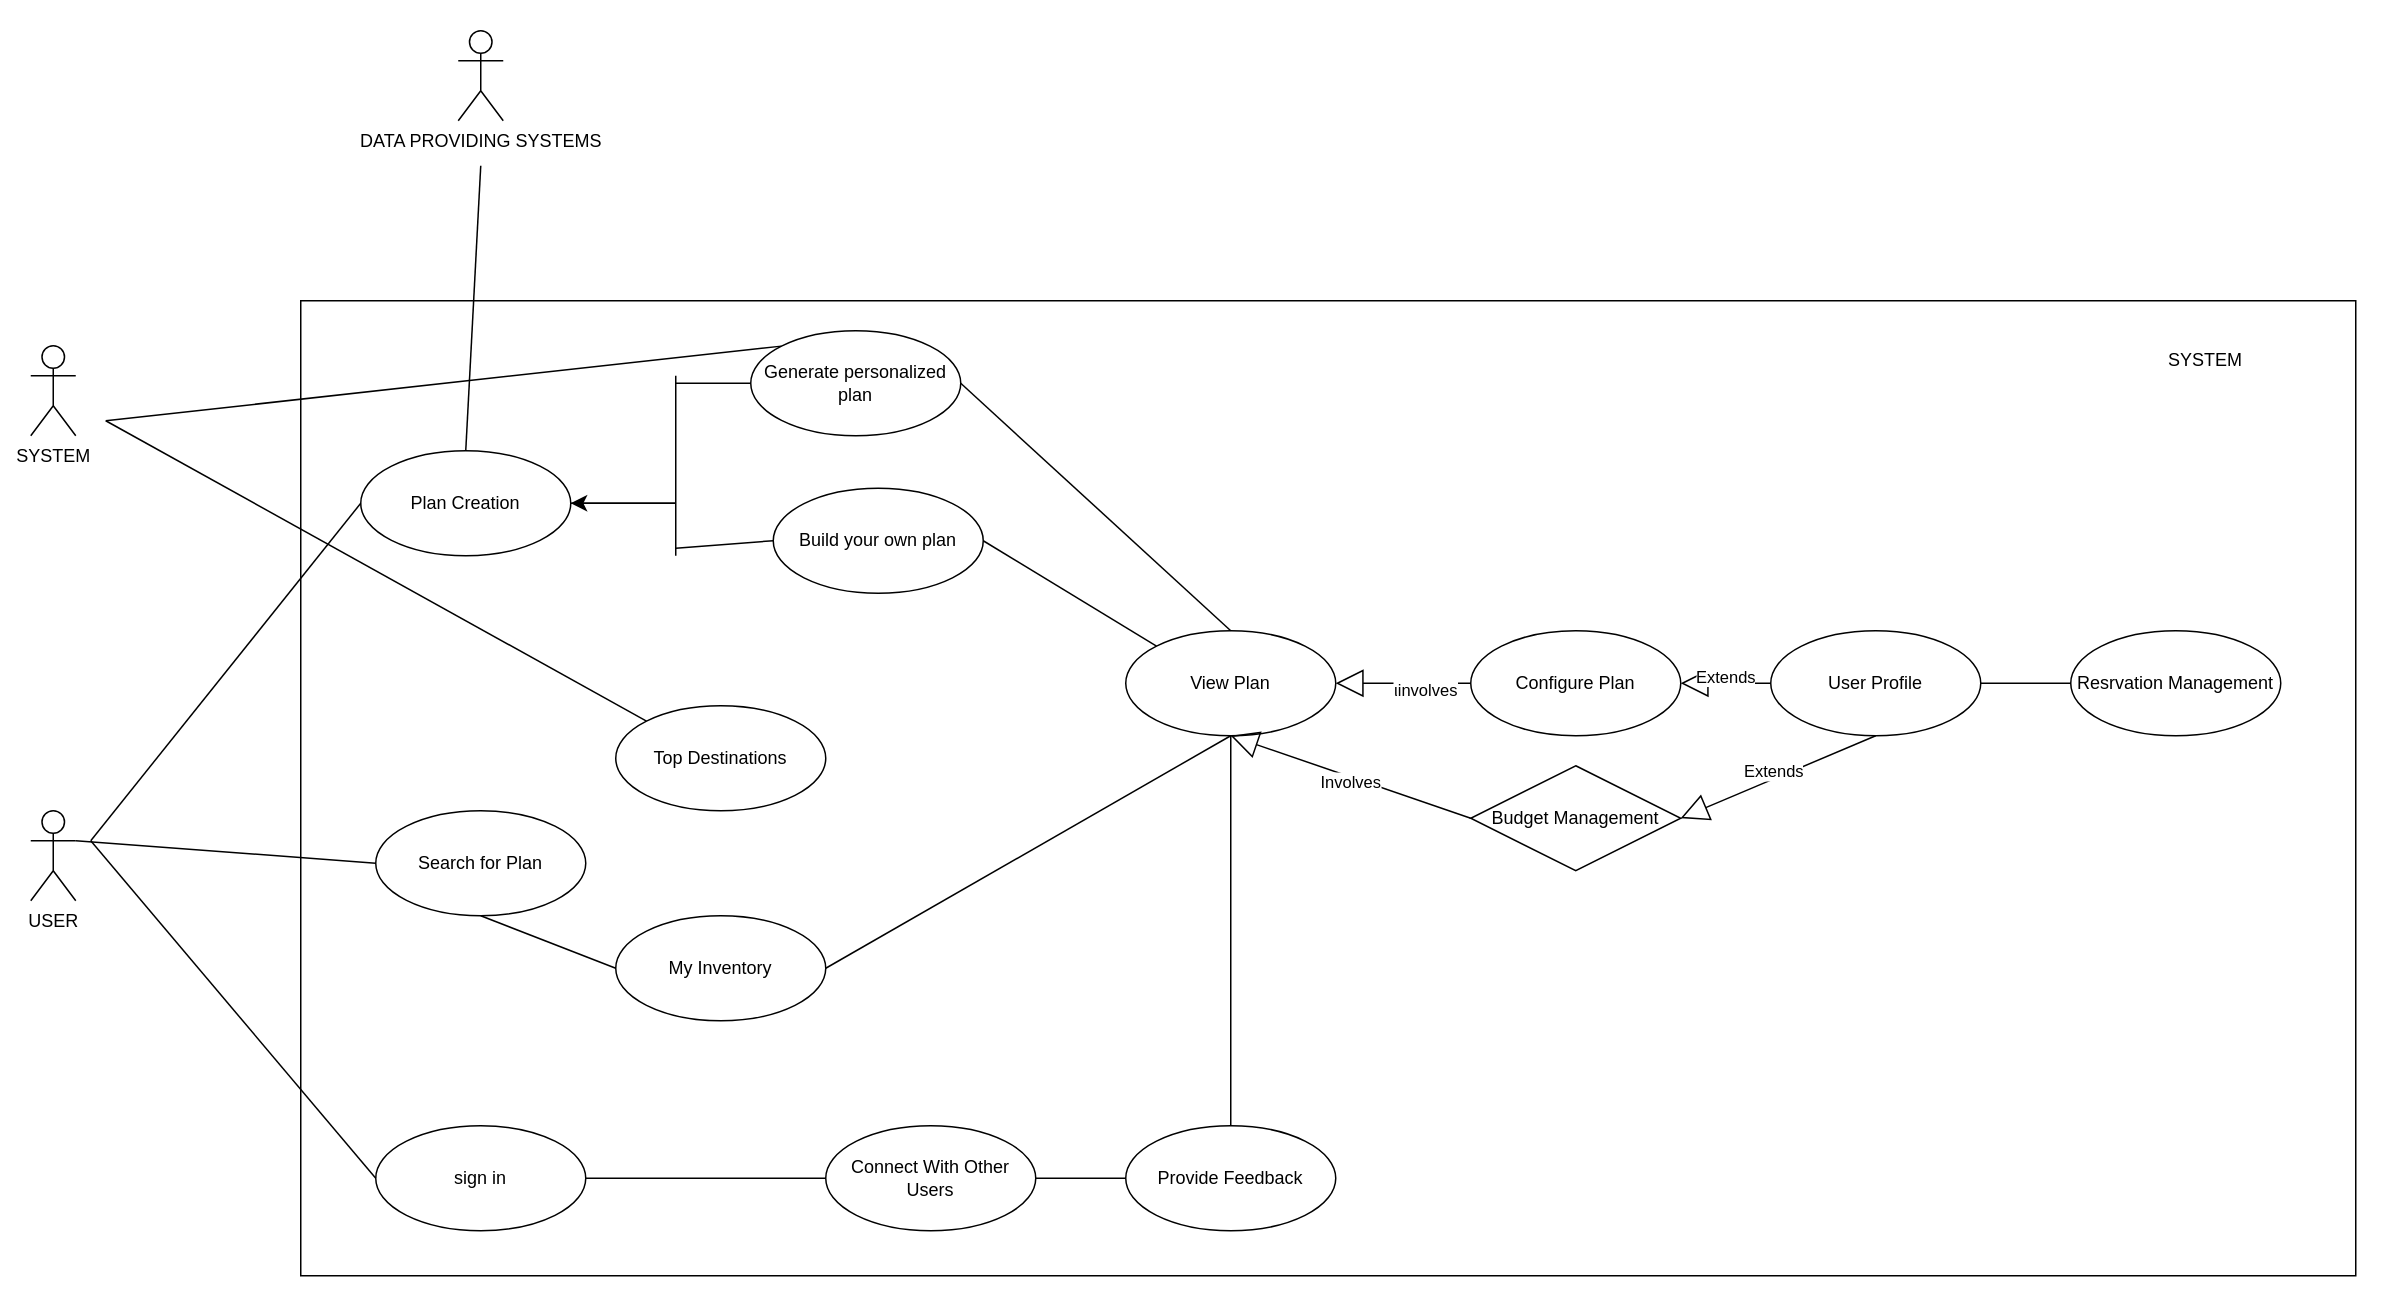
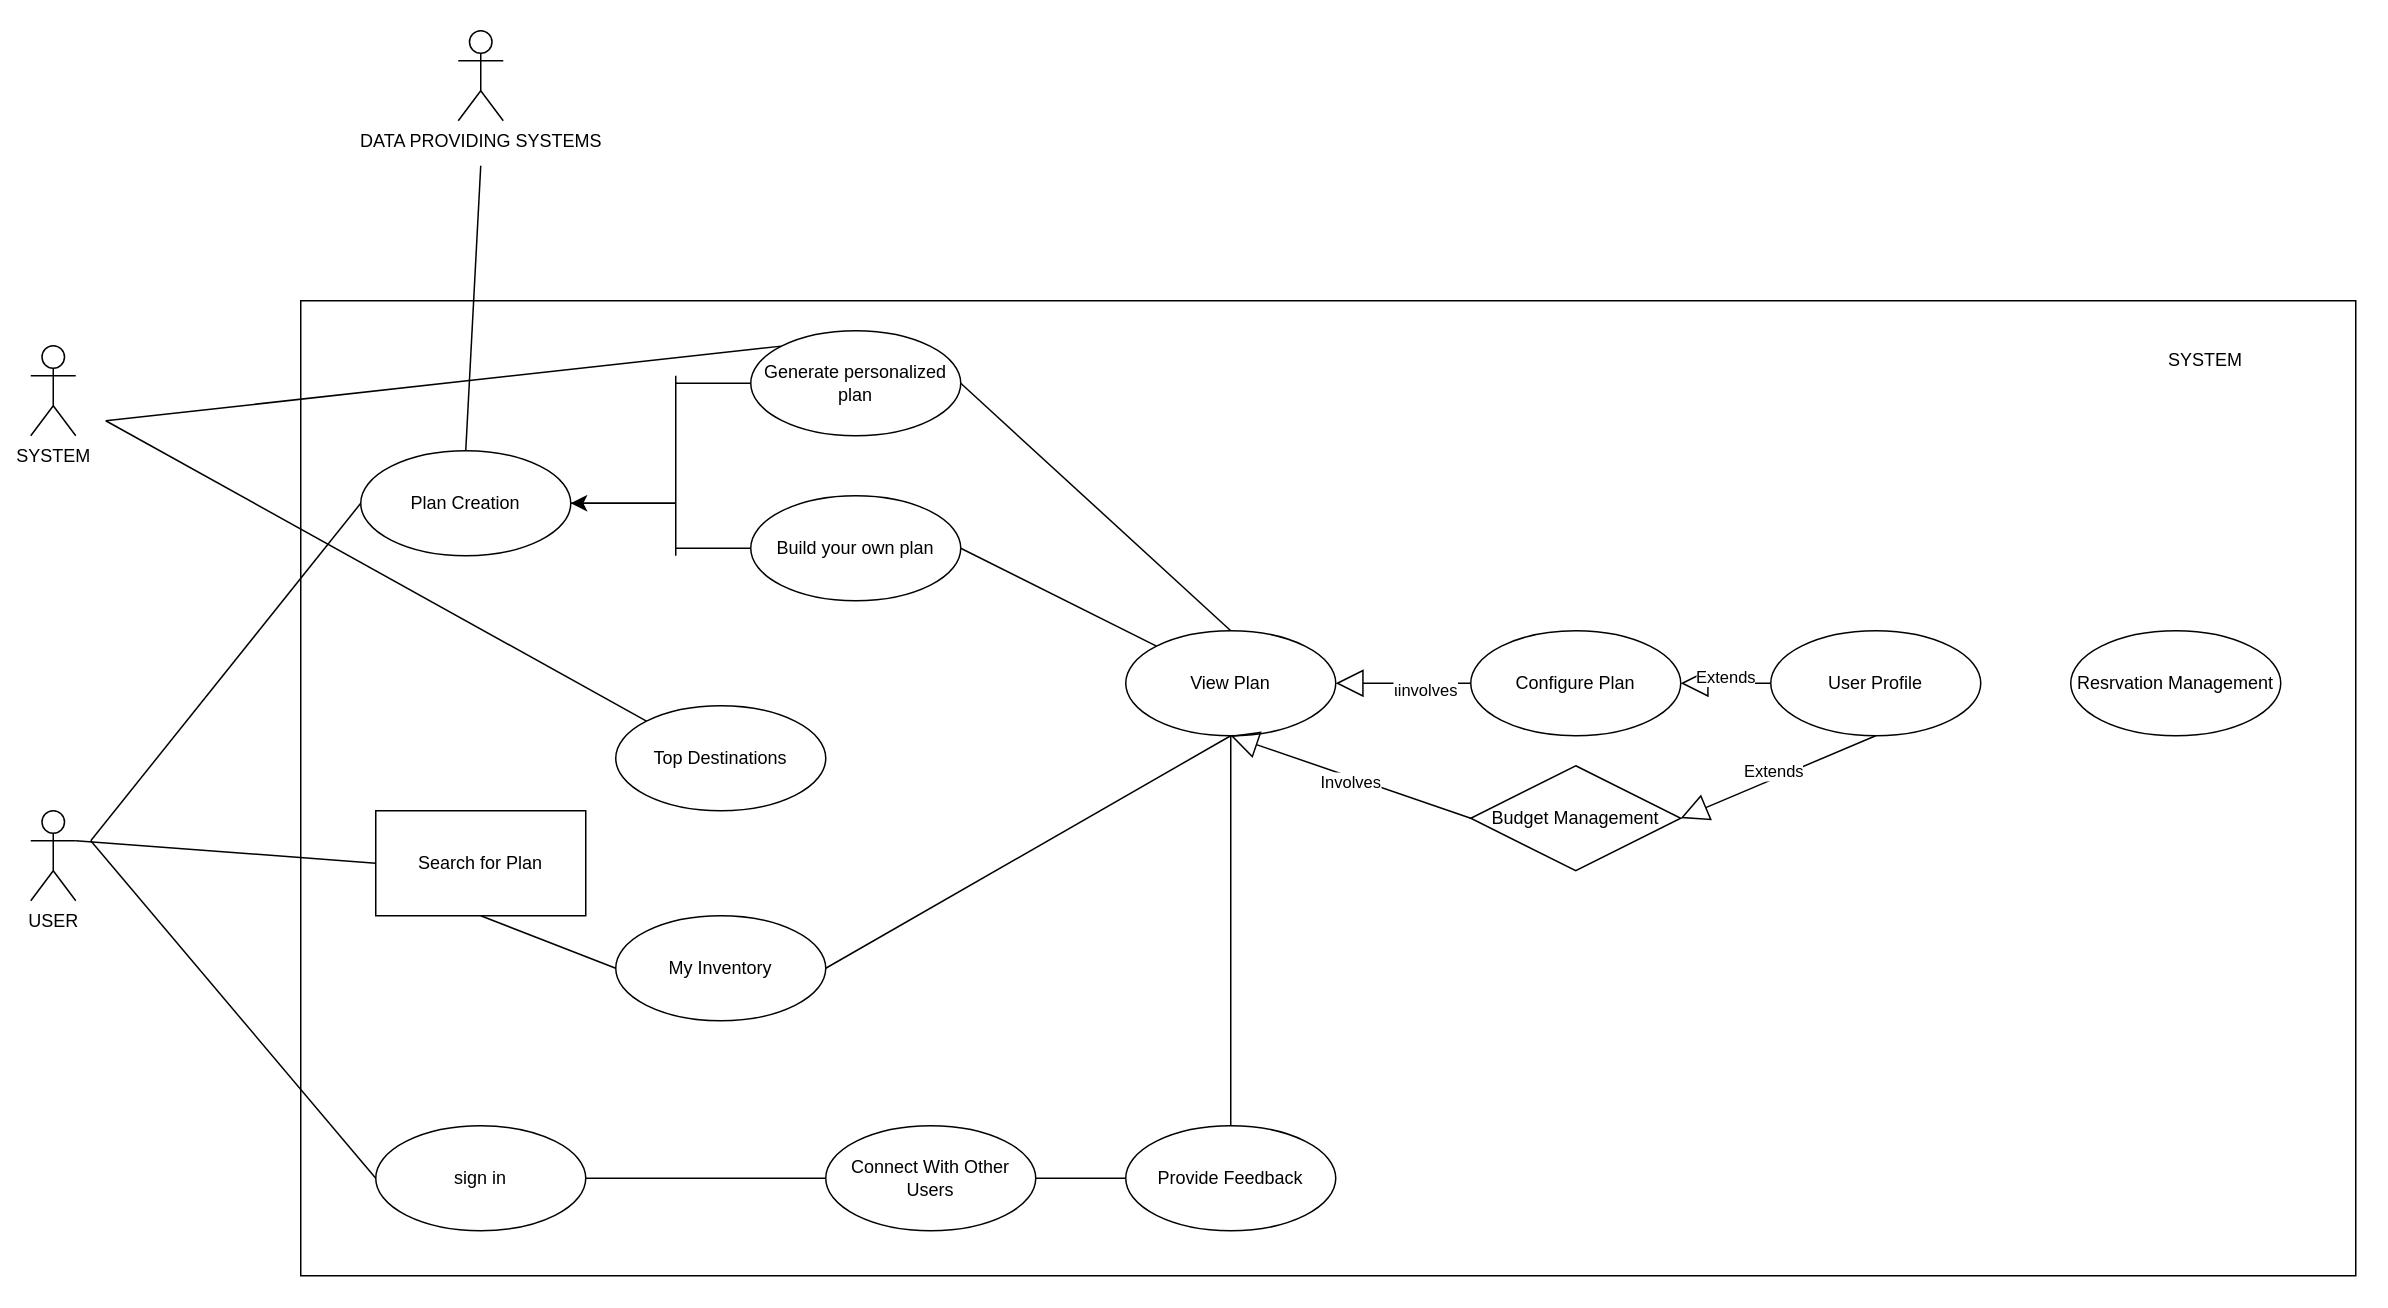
(878, 541) -> (856, 548)
(2026, 683) -> none
(481, 863) -> (481, 863)
